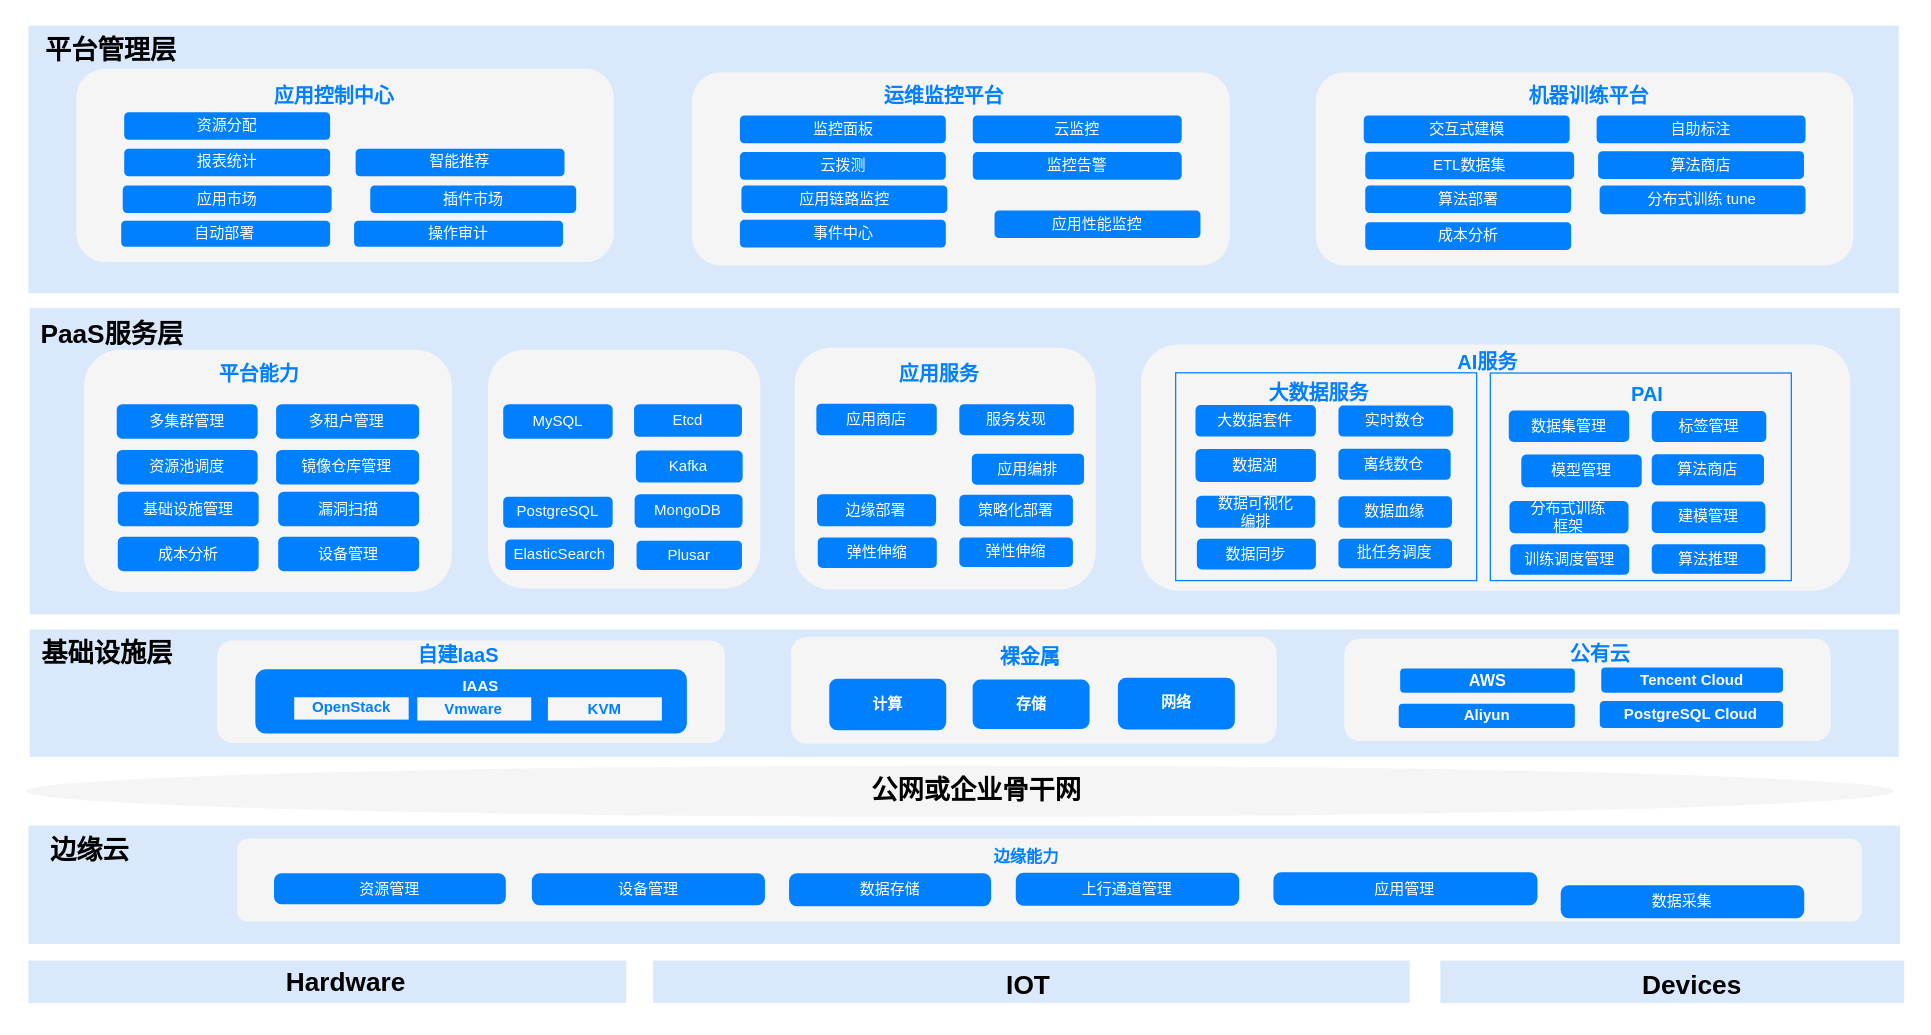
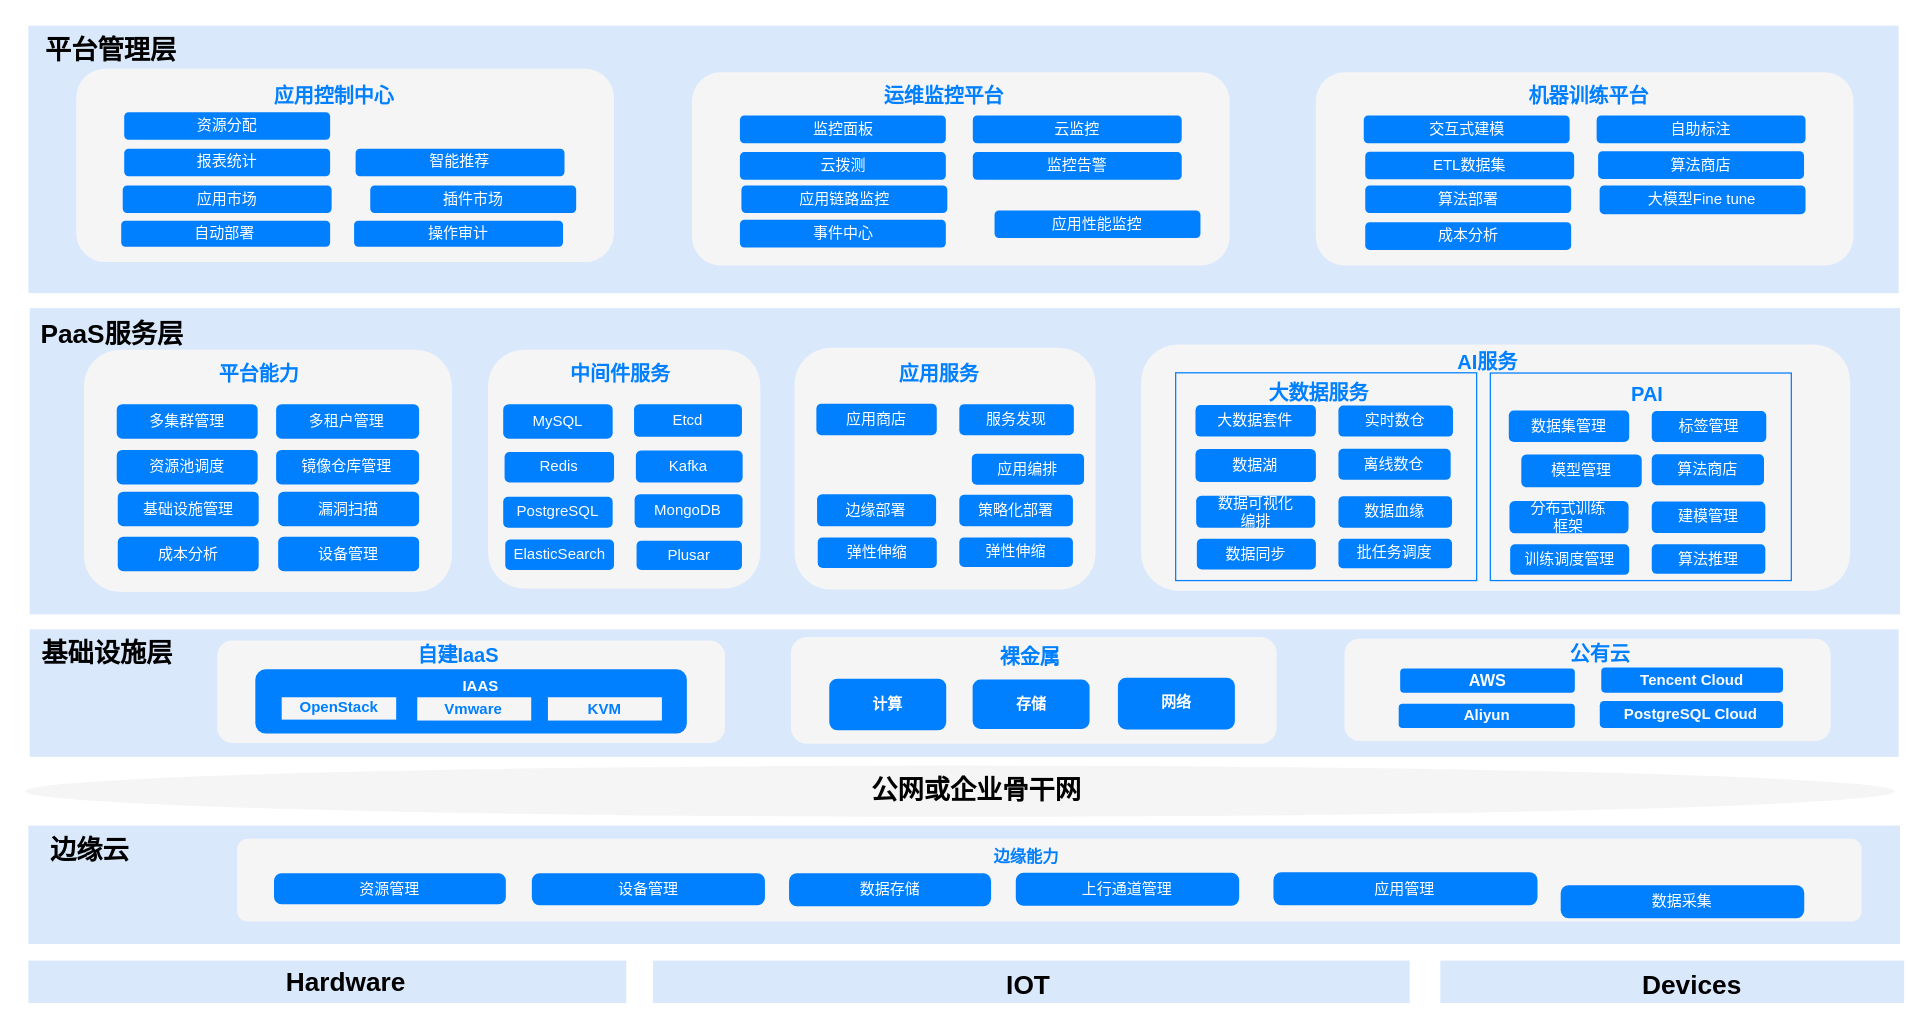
(1703, 199) -> (1703, 199)
none -> (633, 369)
none -> (559, 467)
(351, 708) -> (339, 708)
